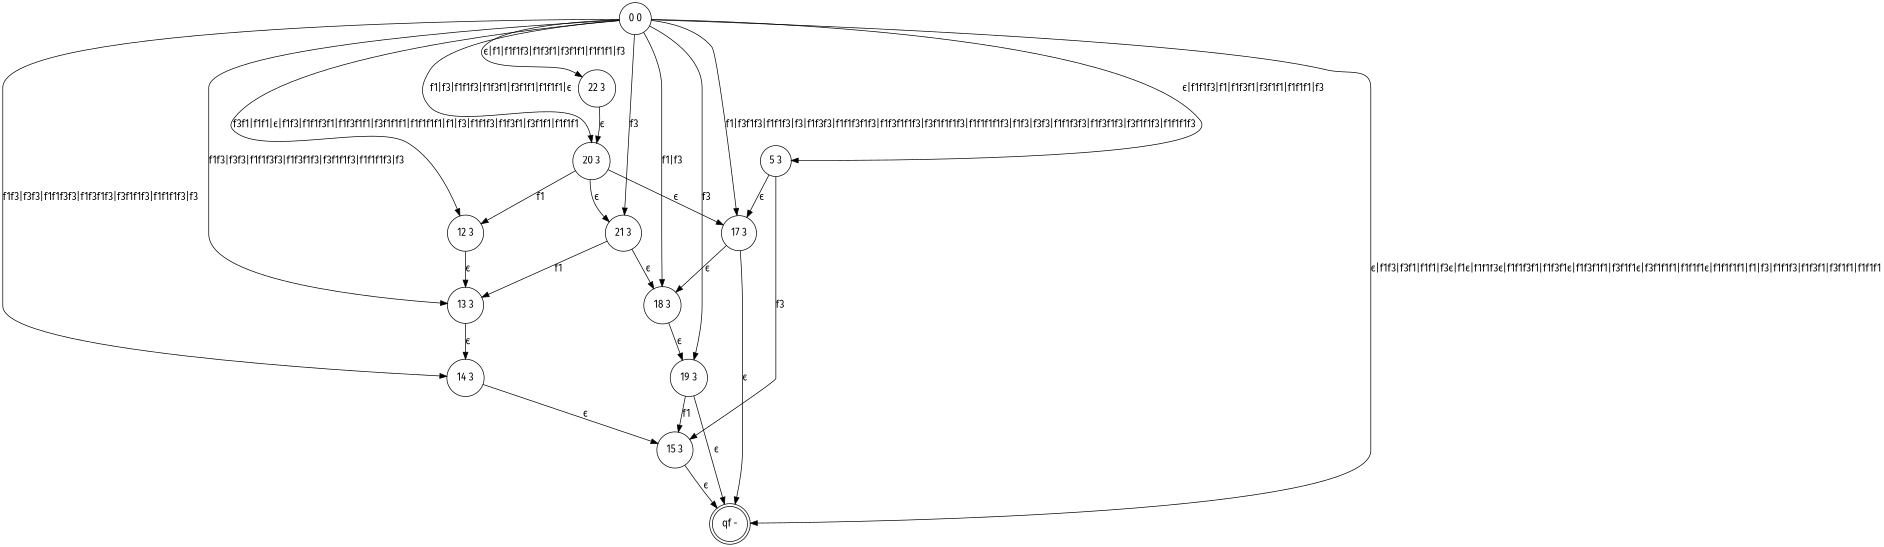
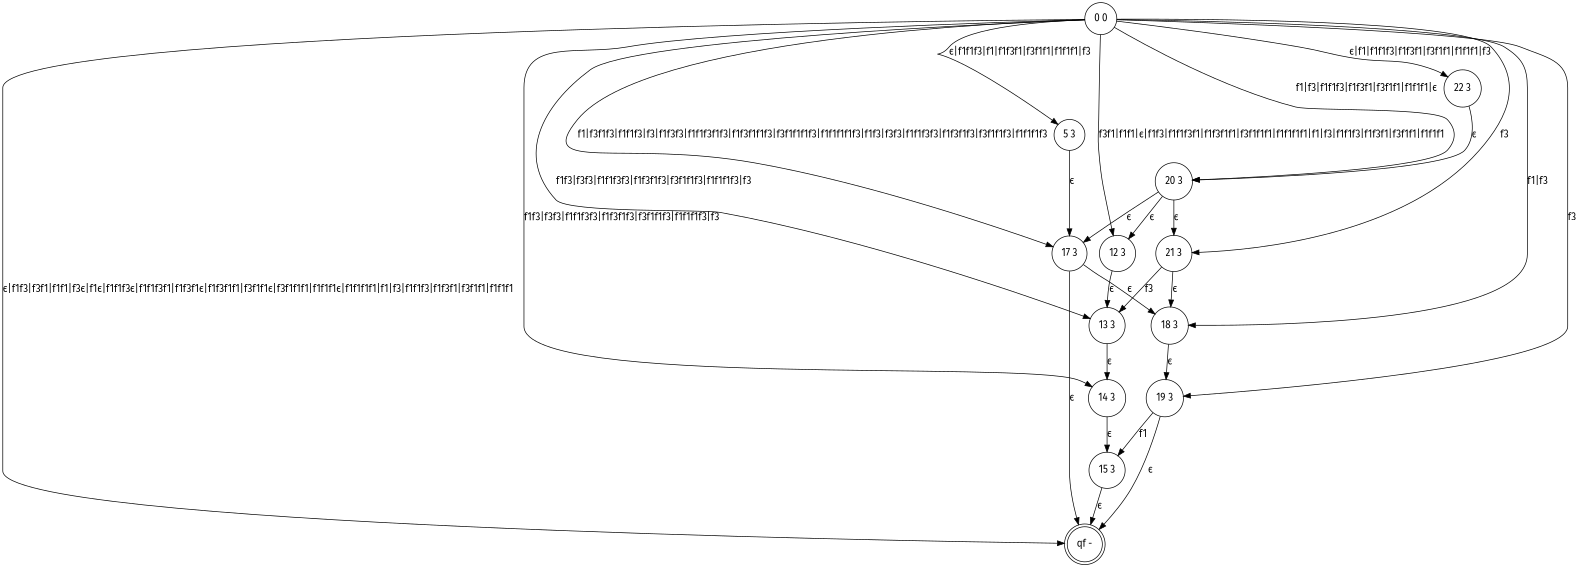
(541, 197) -> (1152, 218)
(559, 269) -> (1149, 289)
(776, 327) -> none
